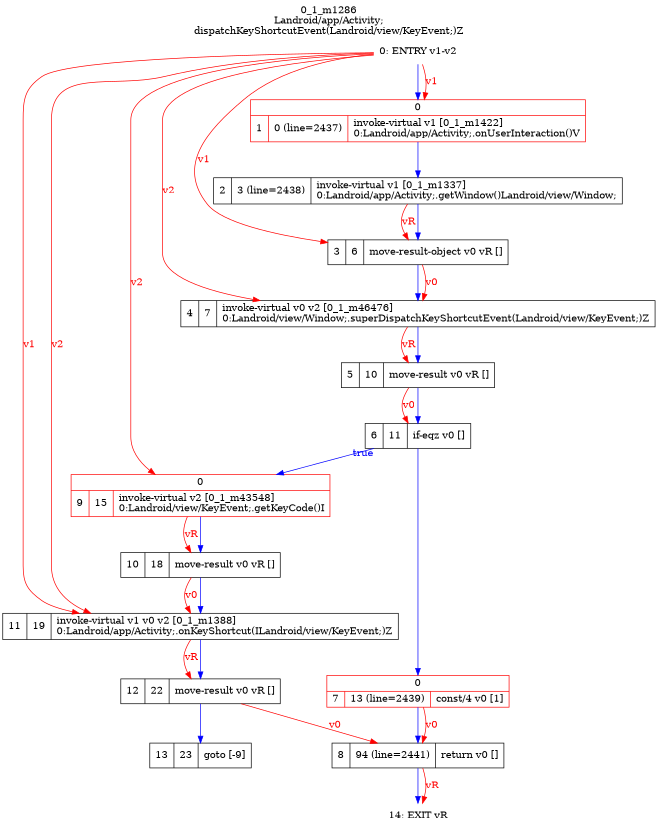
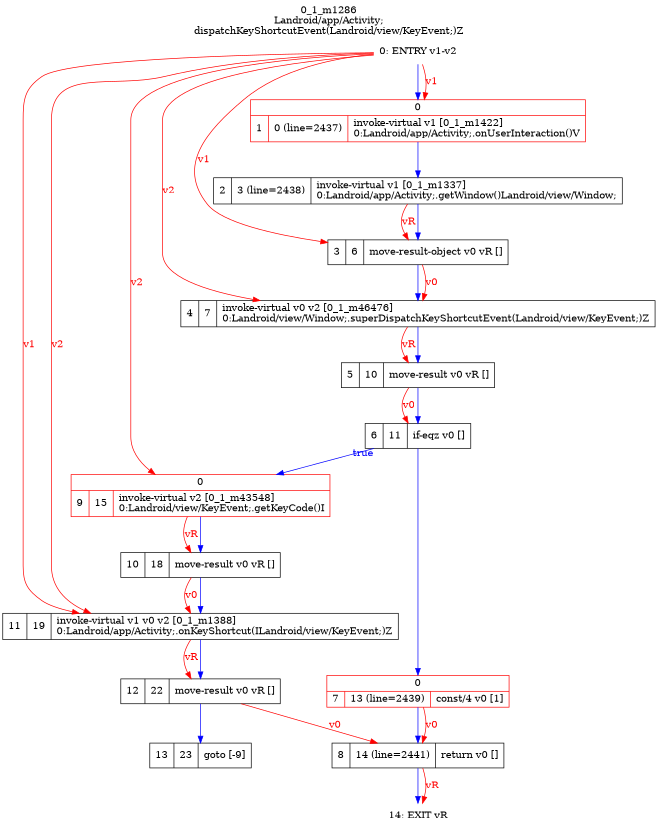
(393, 755) -> (393, 755)
